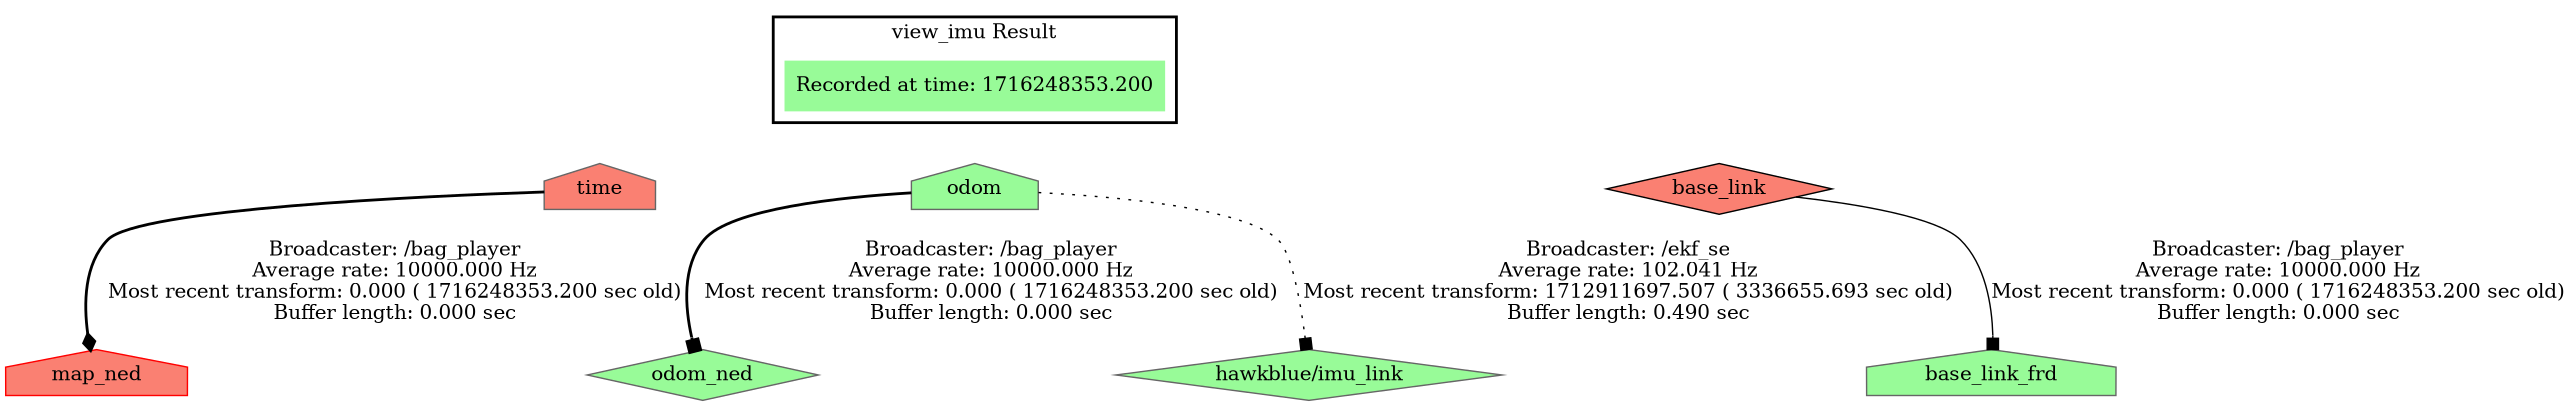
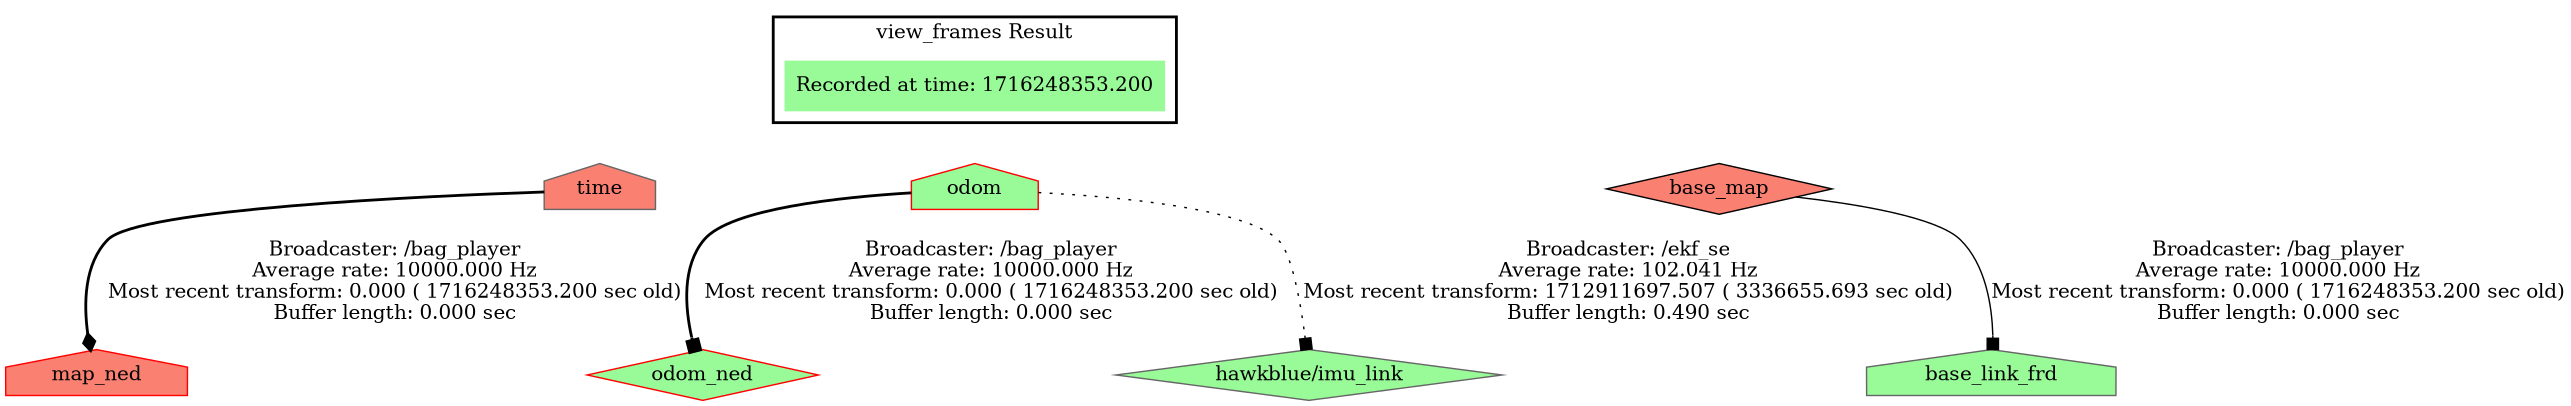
(975, 33) -> (975, 33)
(975, 189) -> (975, 189)
(1719, 189) -> (1719, 189)
(703, 375) -> (703, 375)
